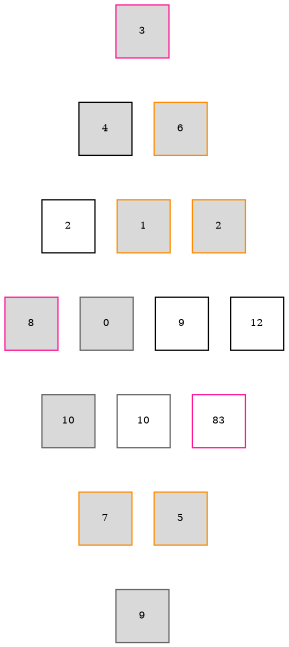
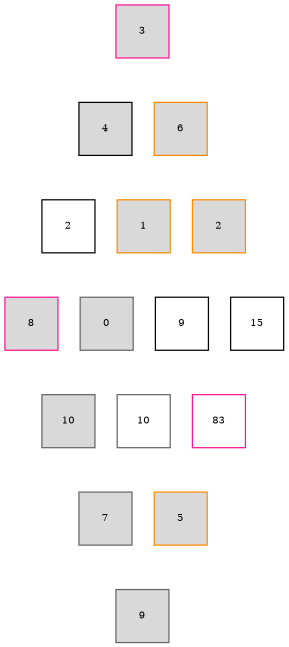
(257, 324) -> (257, 324)
(105, 519) -> (105, 519)
